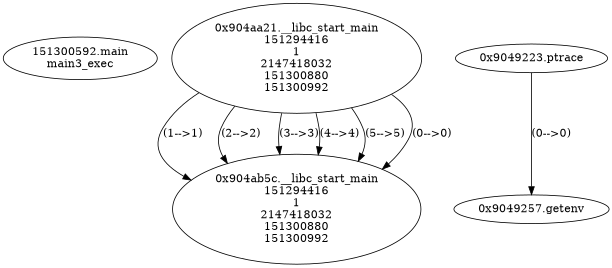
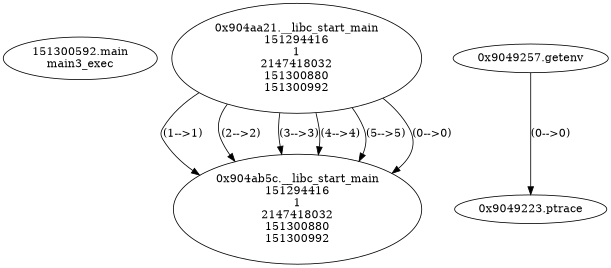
(532, 130) -> (531, 130)
